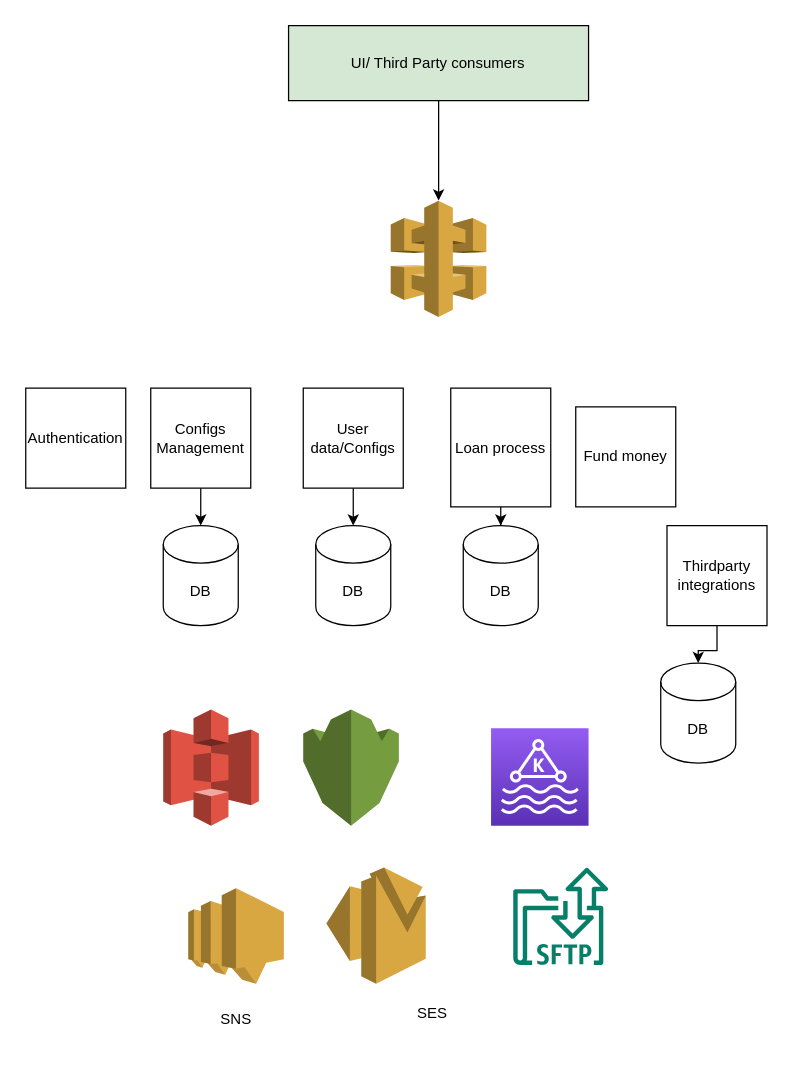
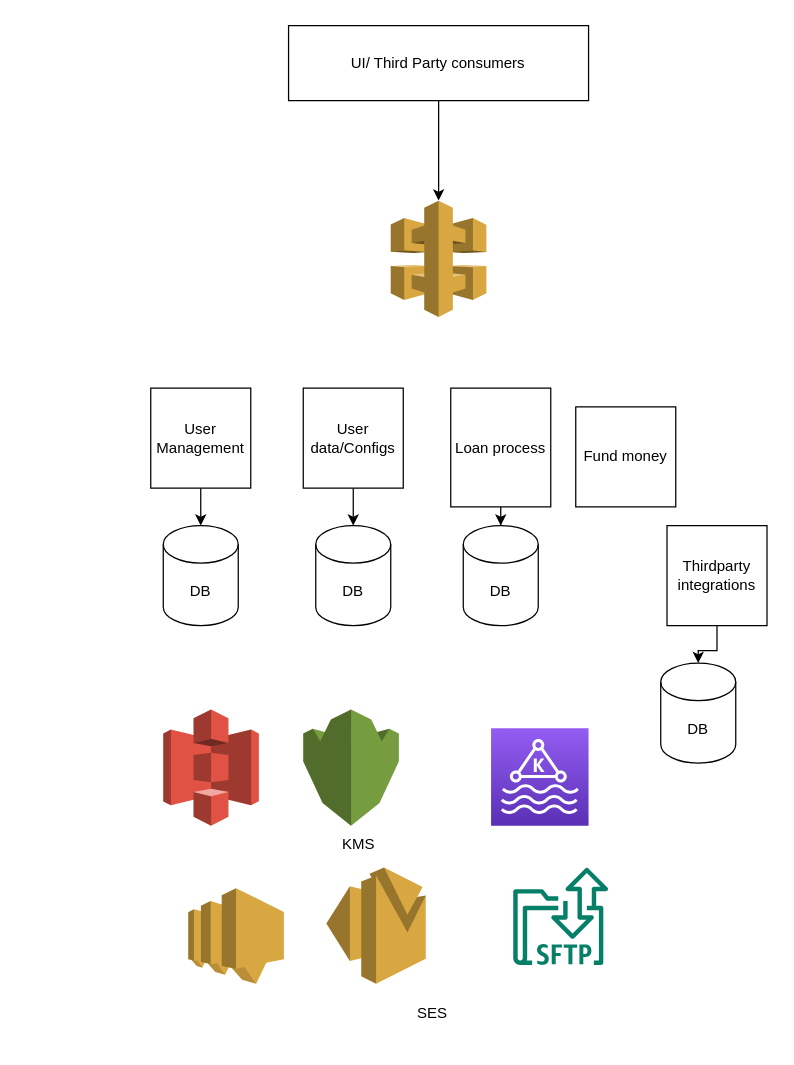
(438, 63) -> (438, 63)
(76, 438) -> none
(201, 438) -> (201, 438)
none -> (358, 844)
(236, 1019) -> none
